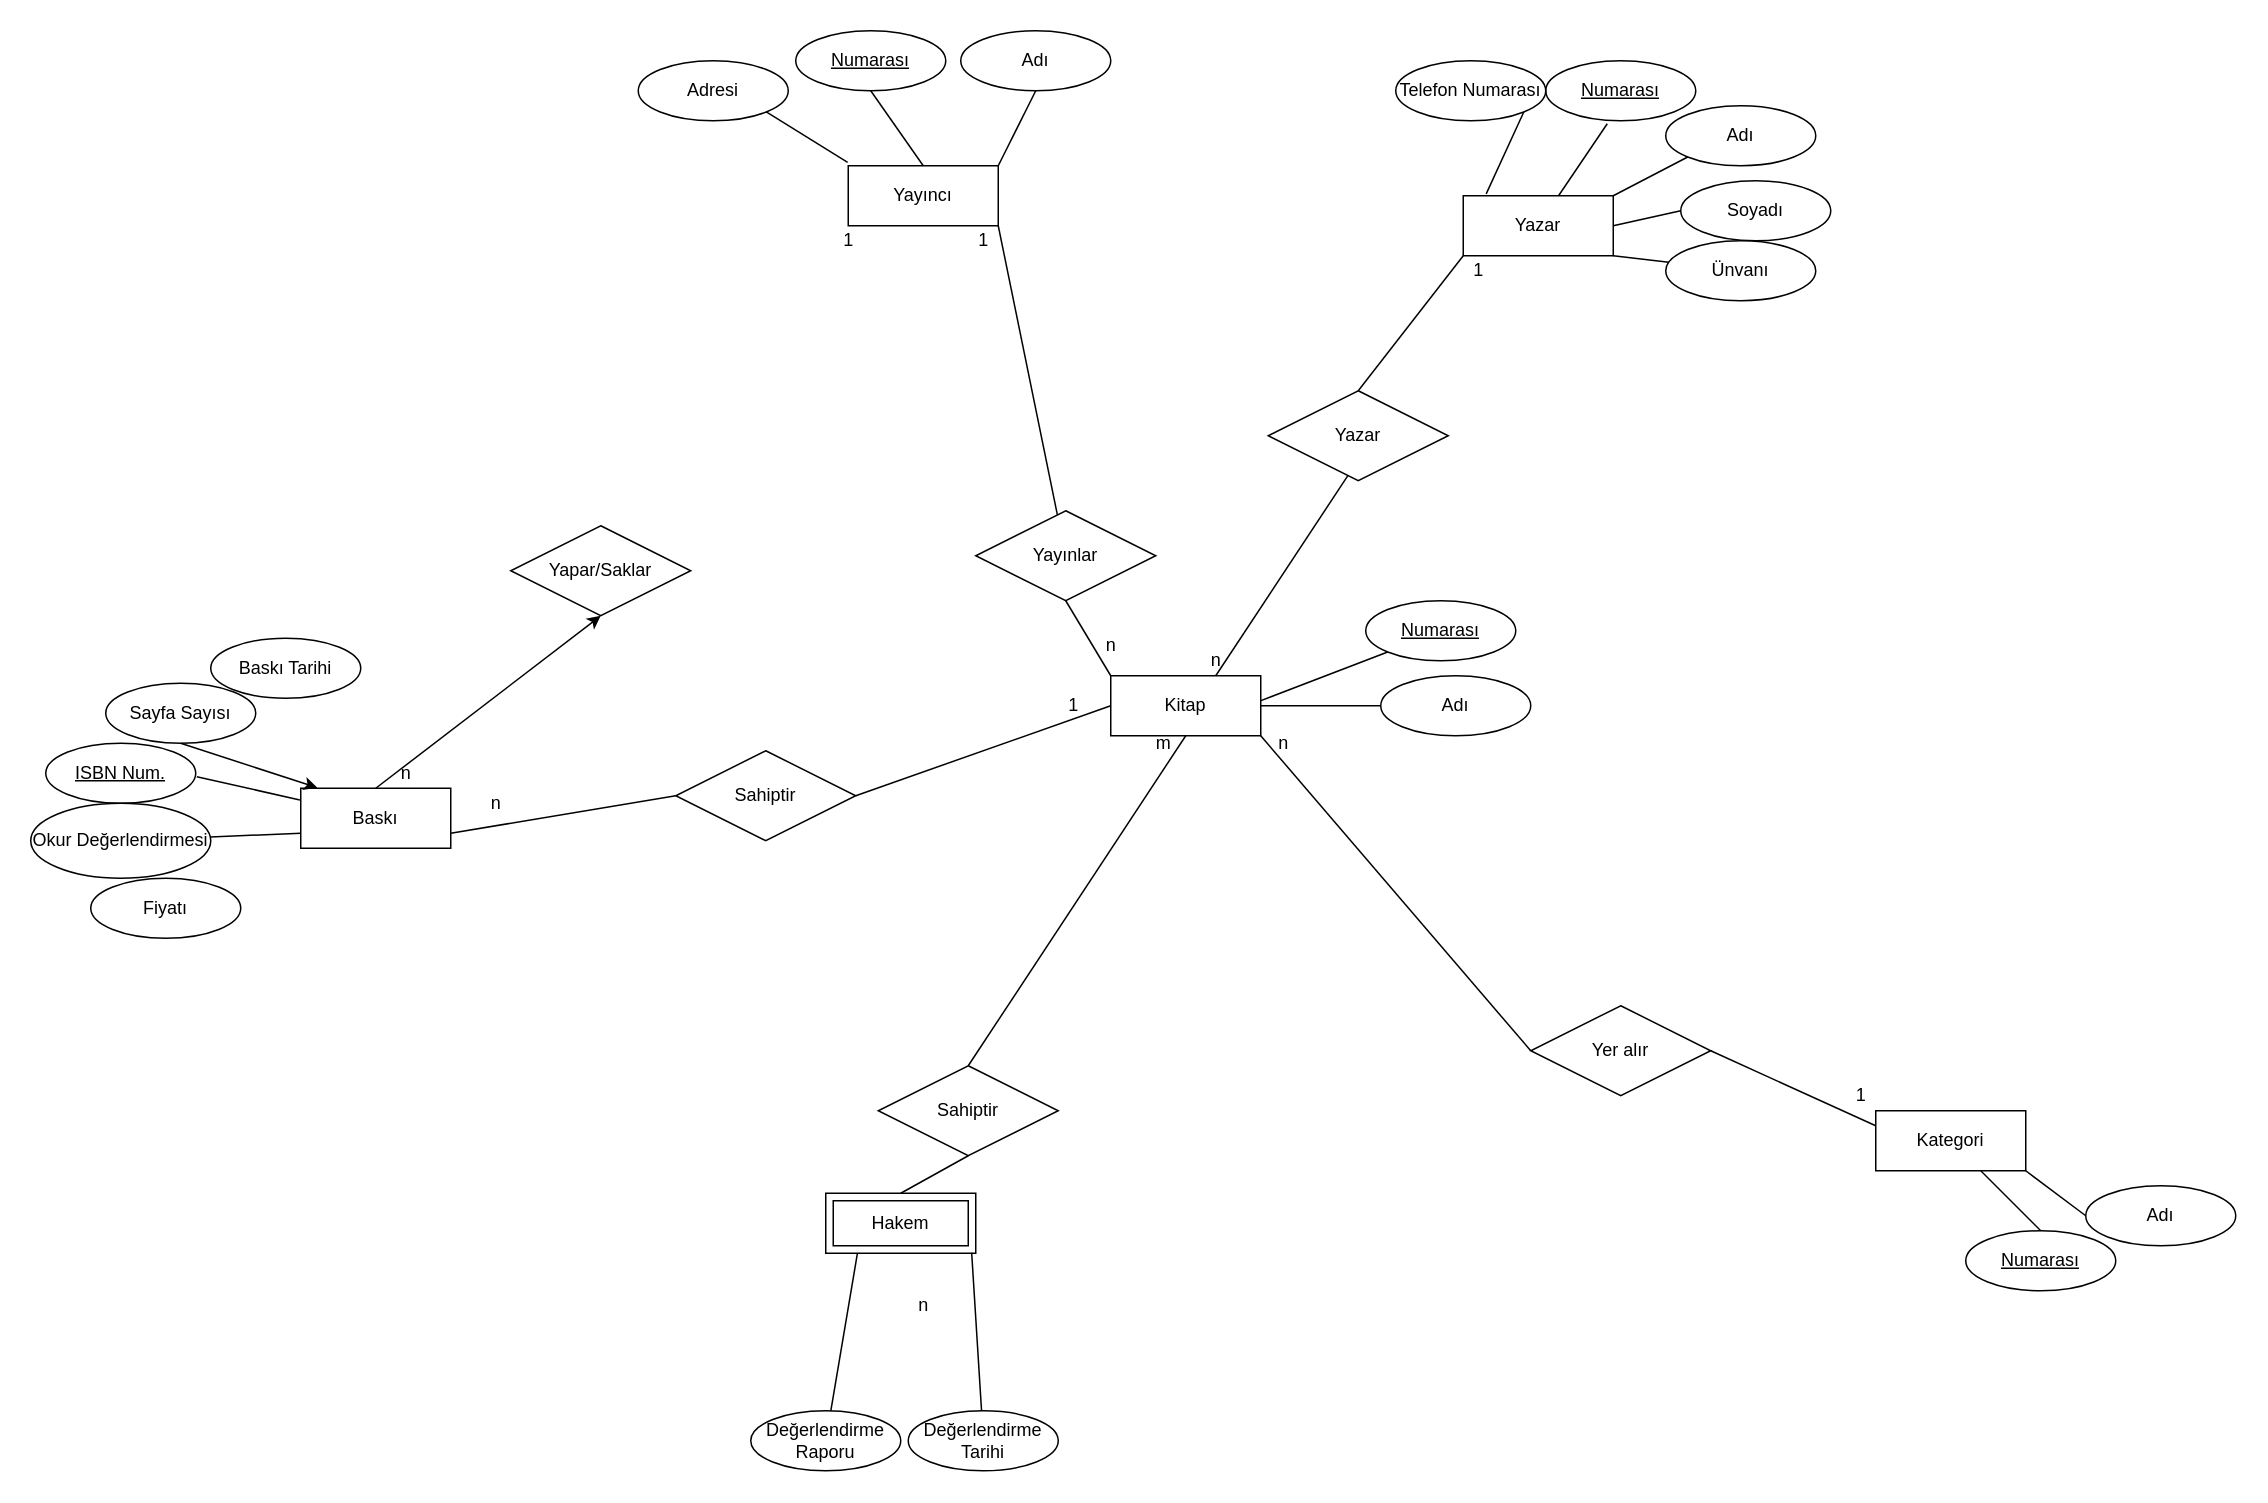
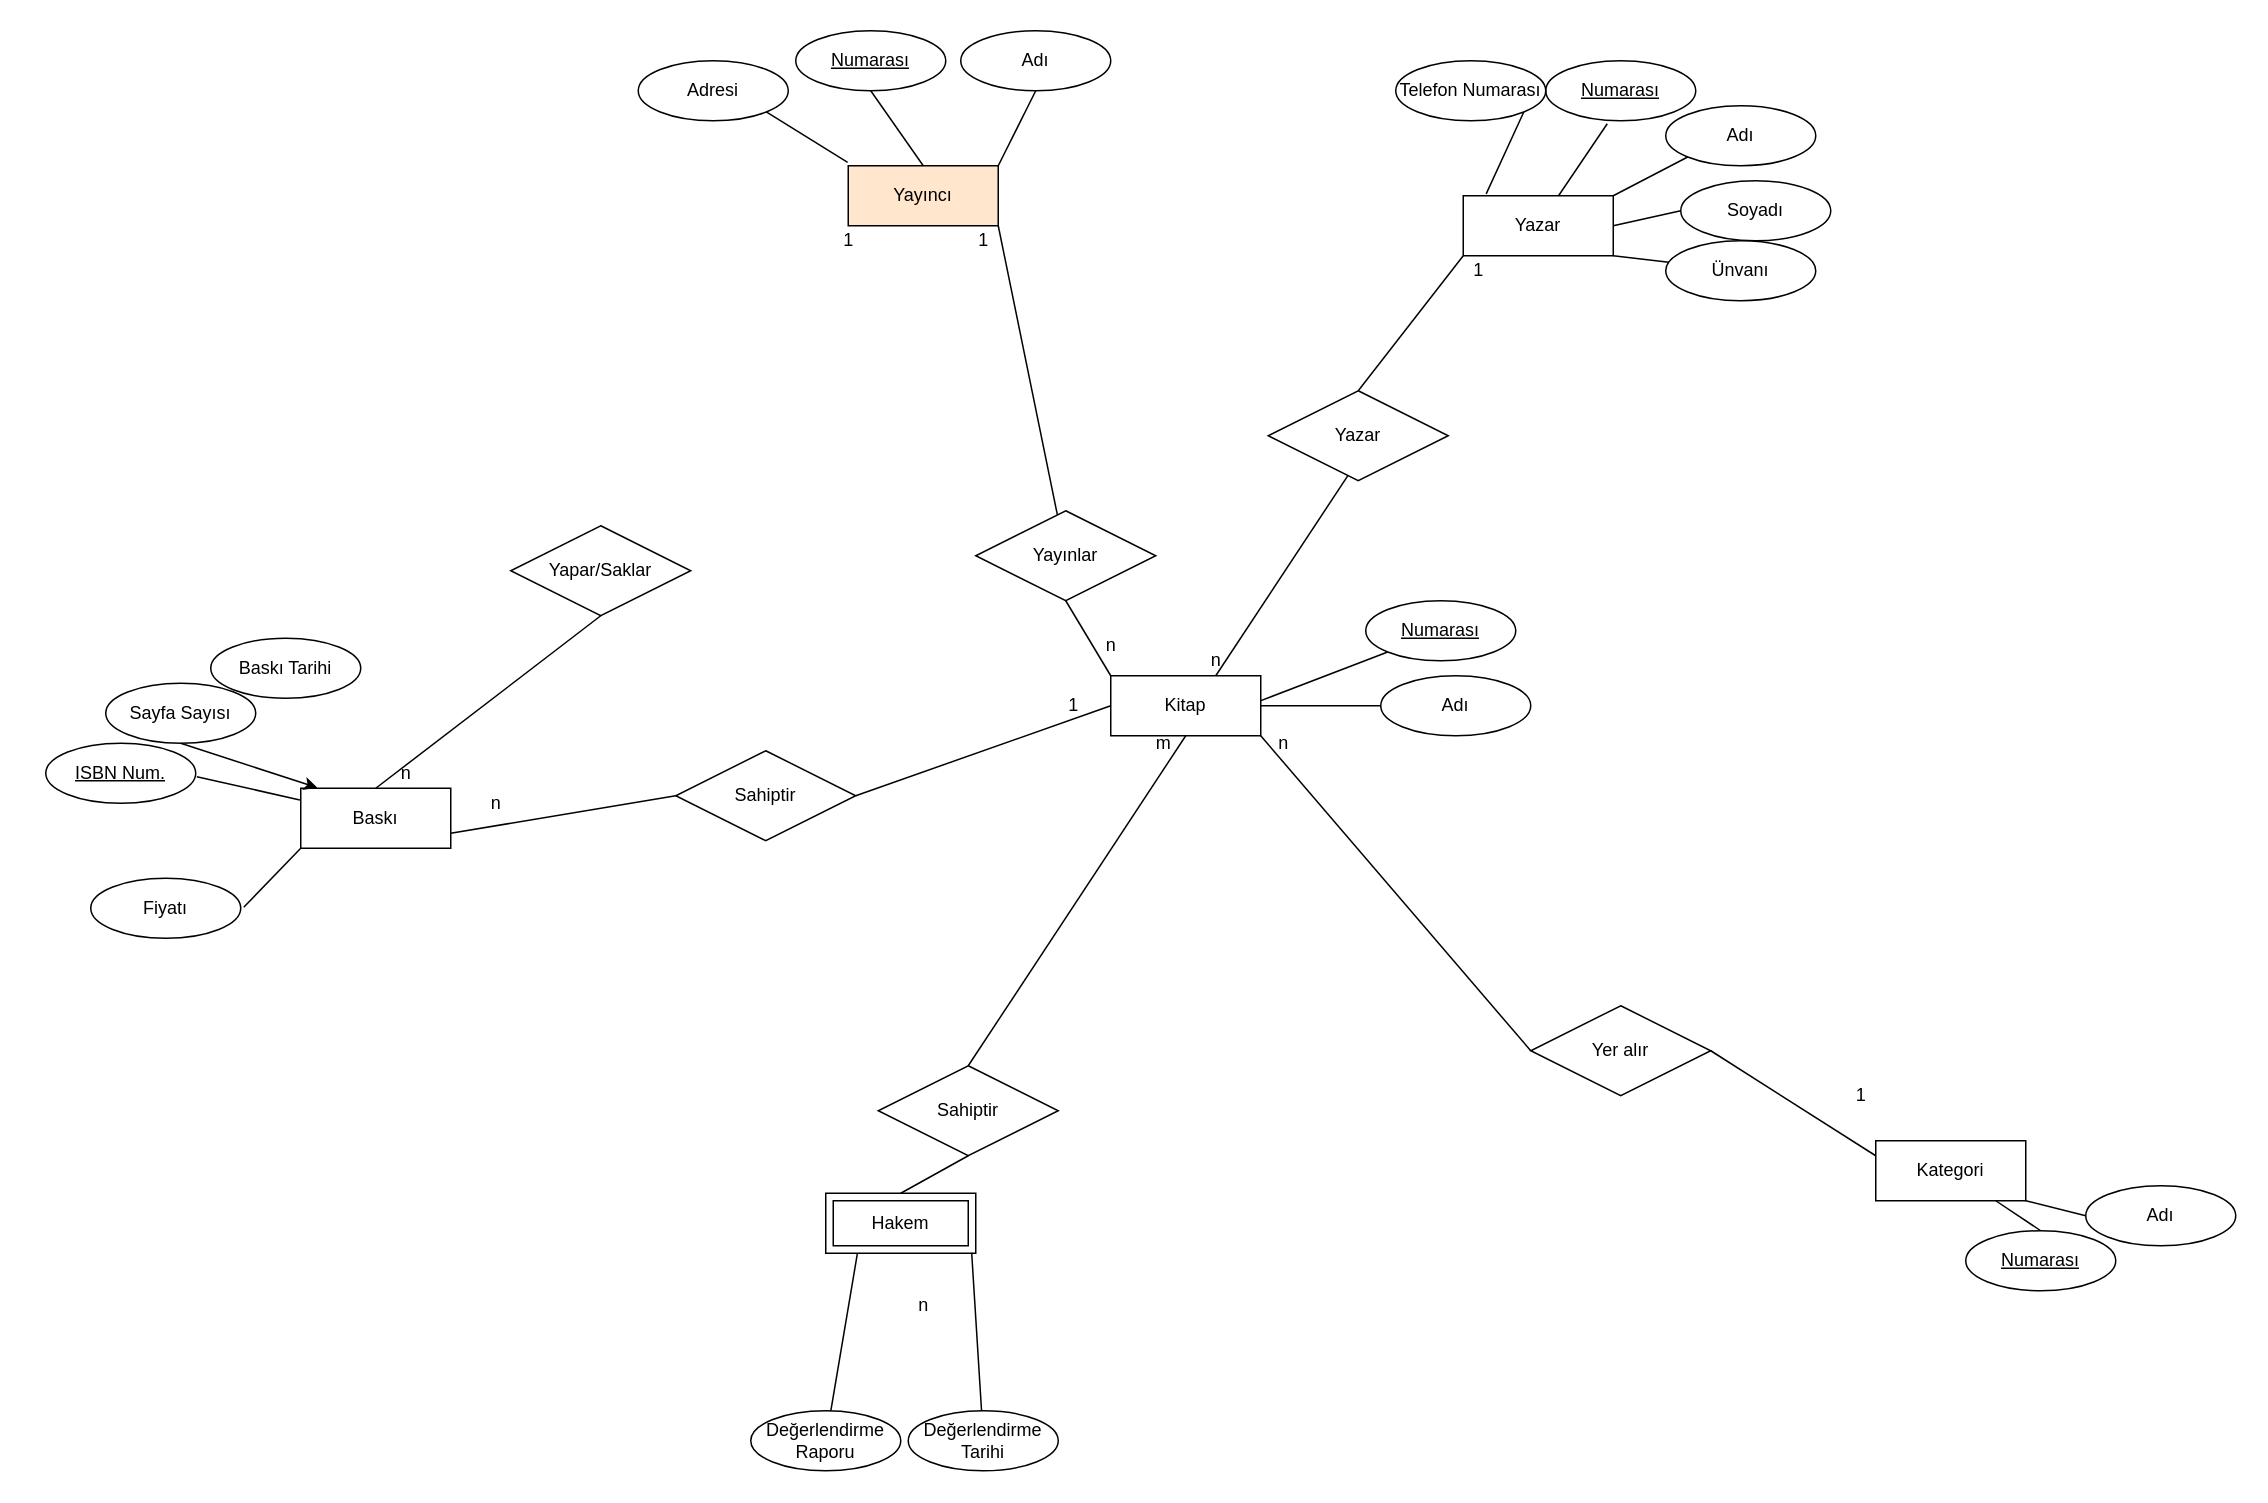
(923, 196) -> (923, 196)
(592, 623) -> (595, 620)
(256, 835) -> none
(121, 841) -> none
none -> (272, 878)
(1951, 1141) -> (1951, 1171)
